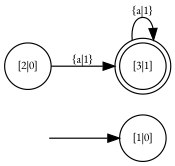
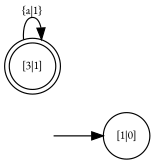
(28, 66) -> none
